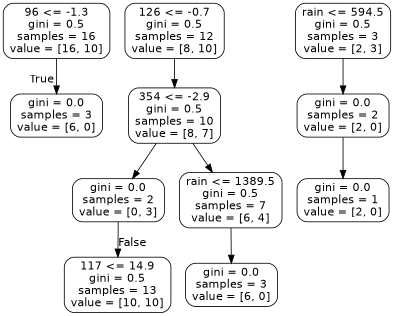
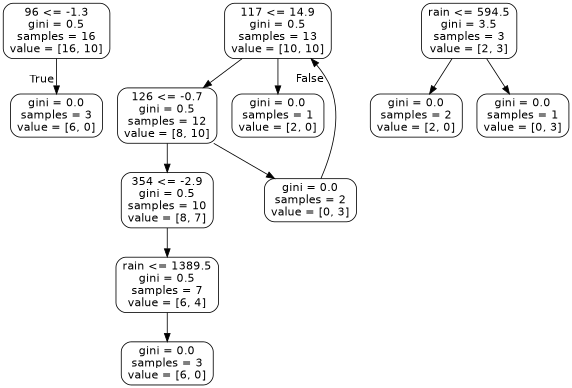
(343, 31) -> (469, 31)
none -> (226, 71)
none -> (523, 116)
(343, 154) -> (278, 72)
(147, 158) -> (241, 159)
